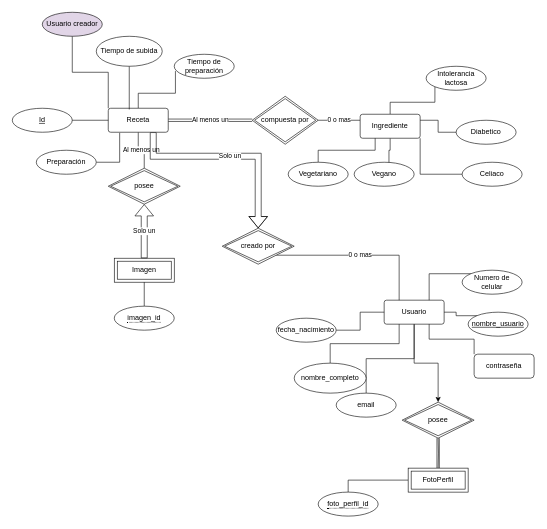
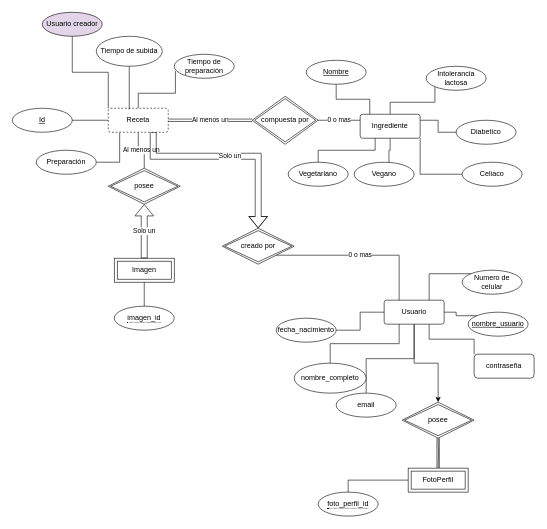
none -> (336, 72)
none -> (353, 99)
(138, 120) -> (138, 120)
